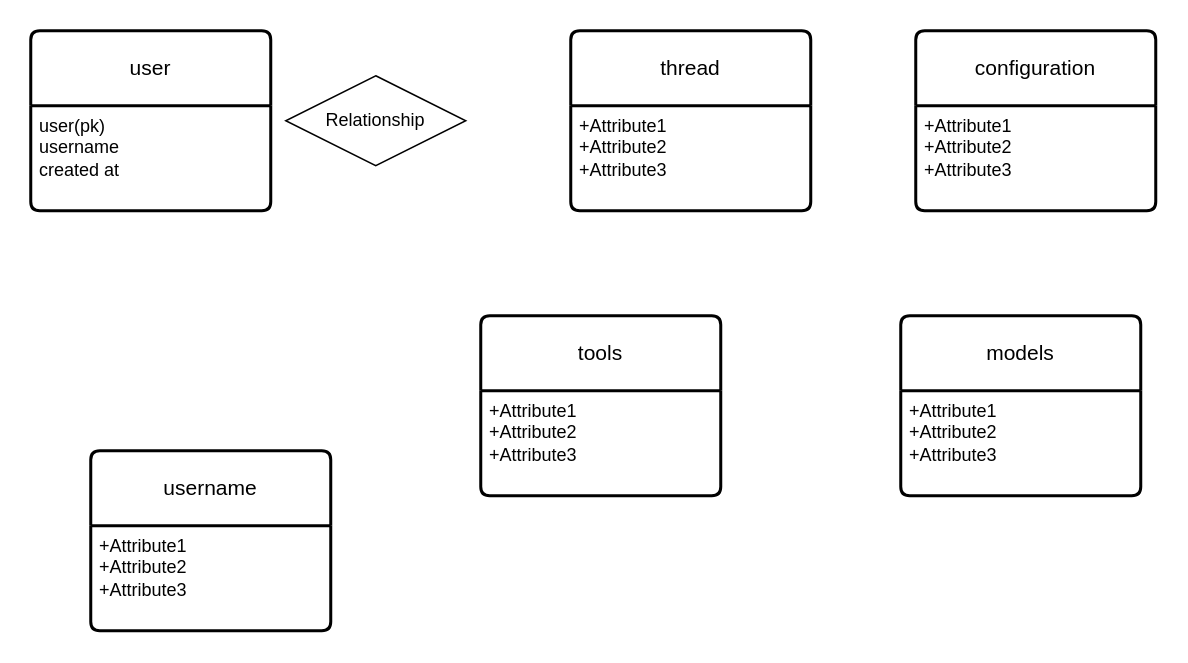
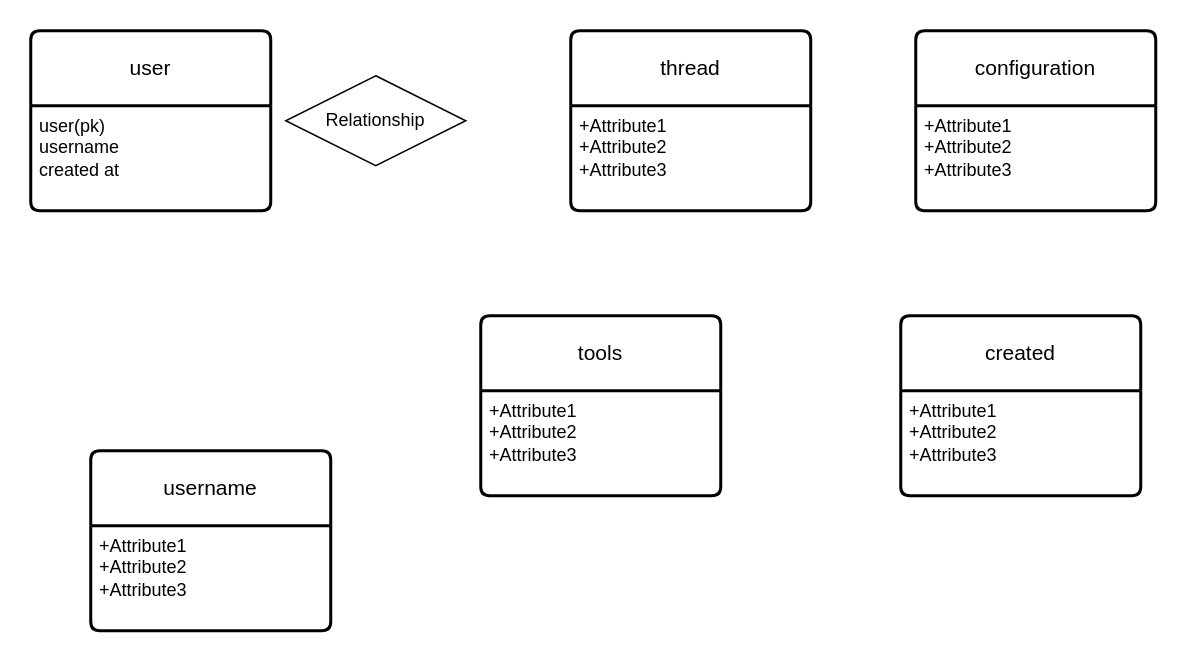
(1021, 353) -> (1021, 353)
